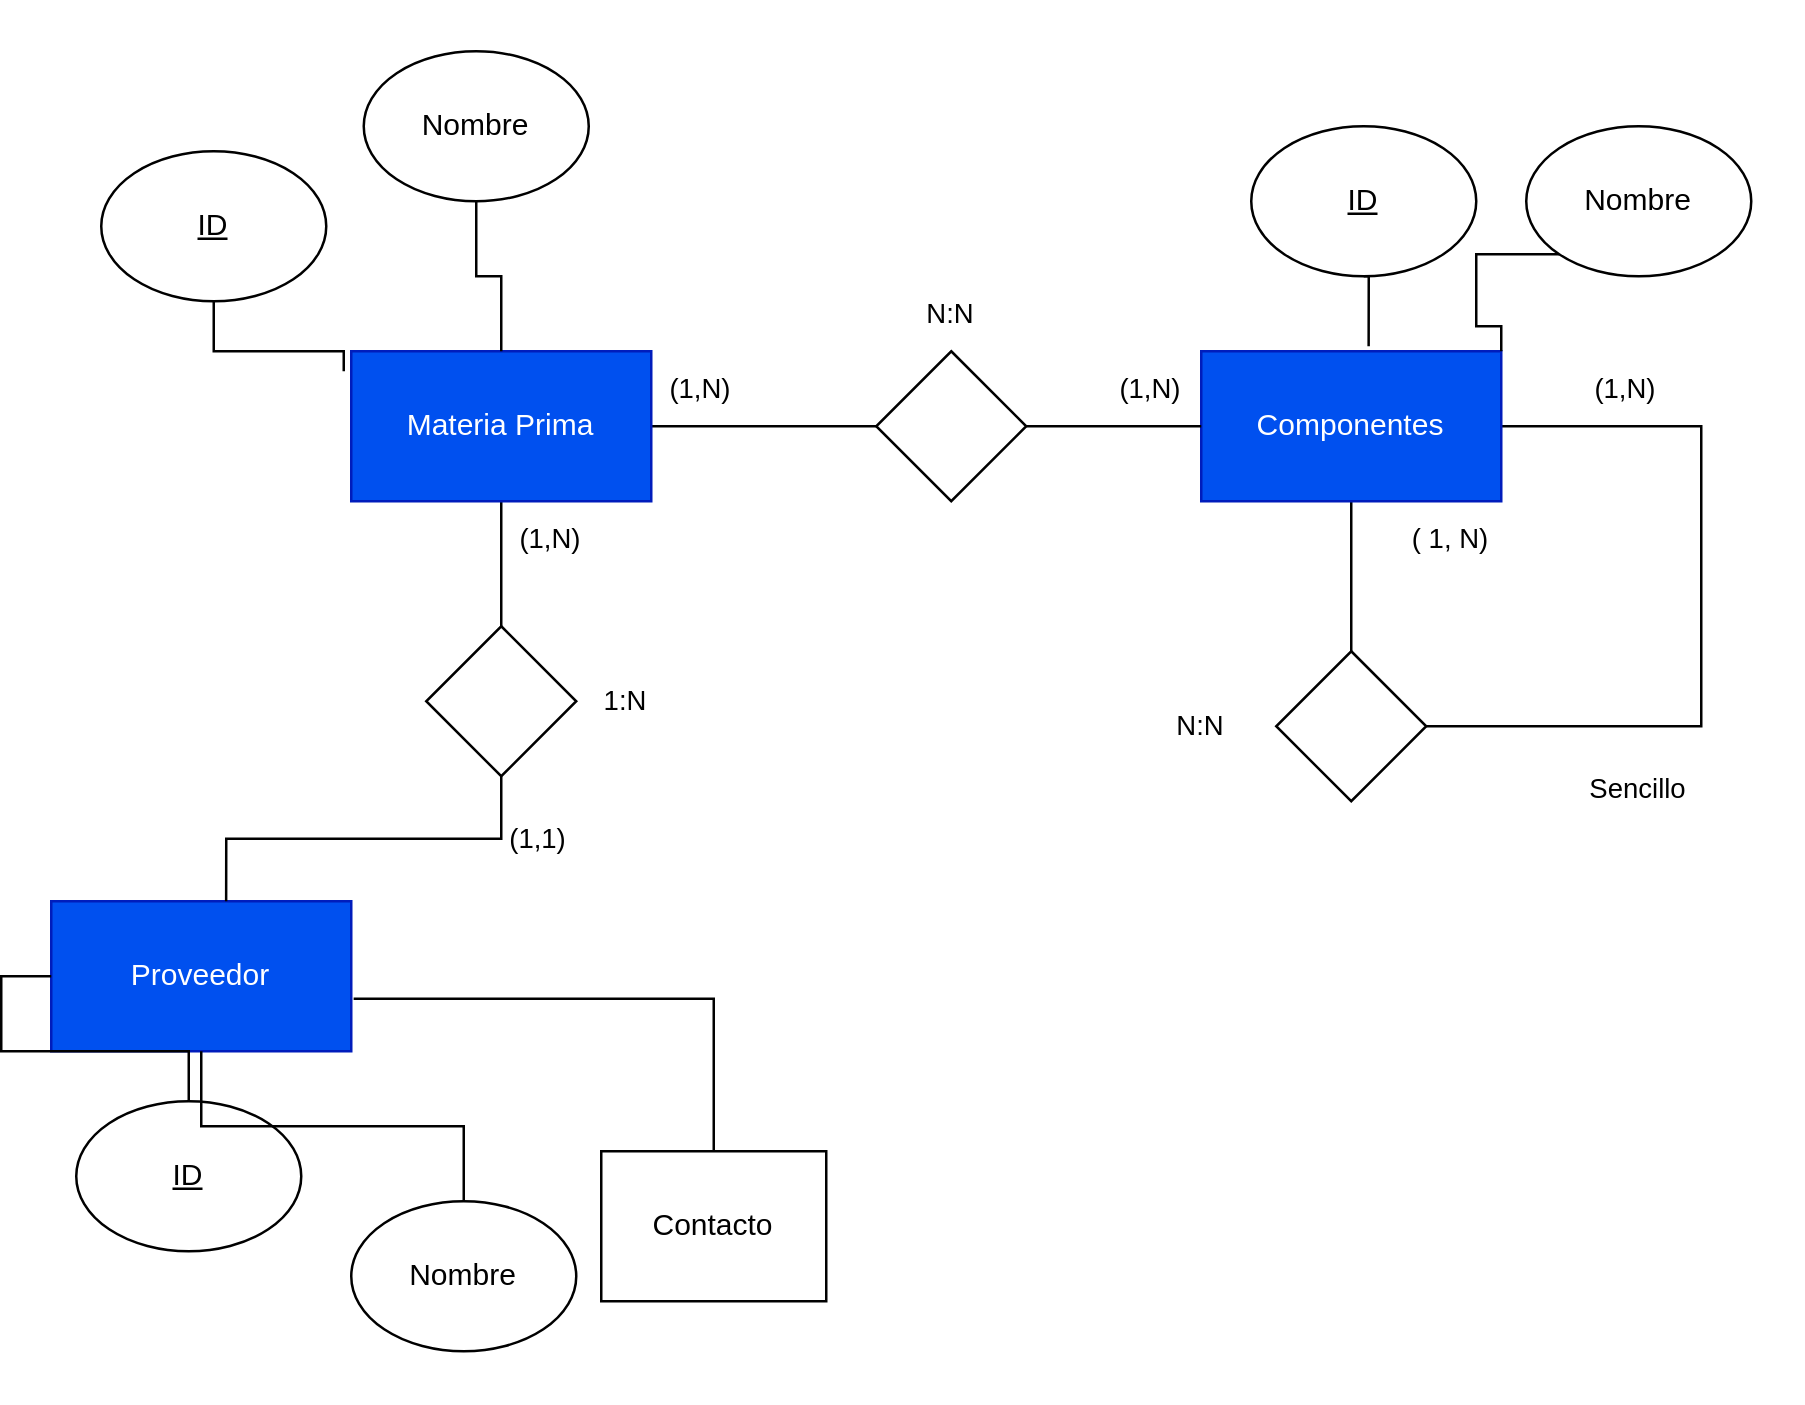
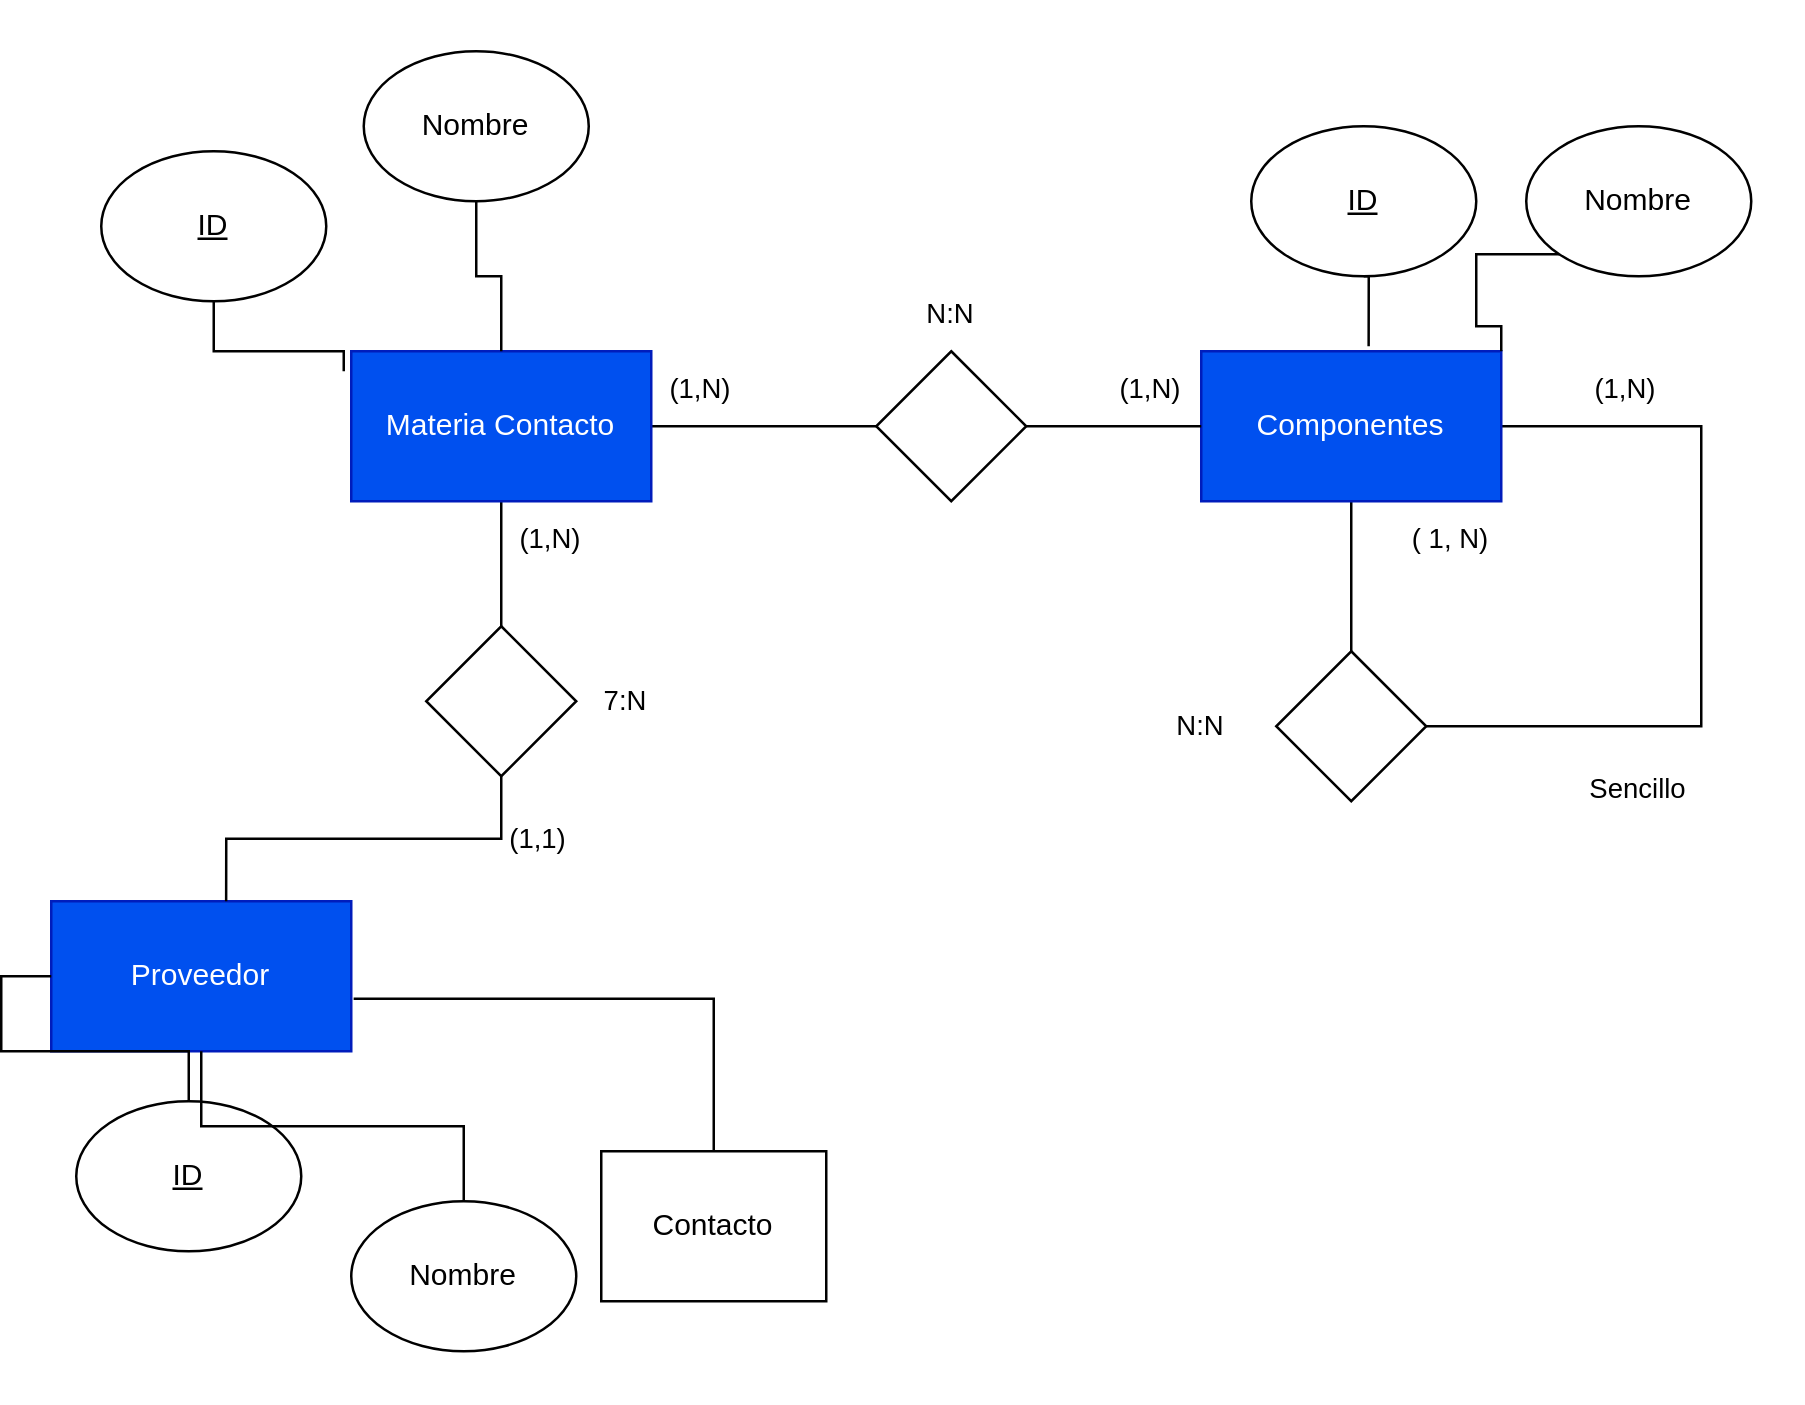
(501, 426) -> (501, 426)
(626, 701) -> (626, 701)
